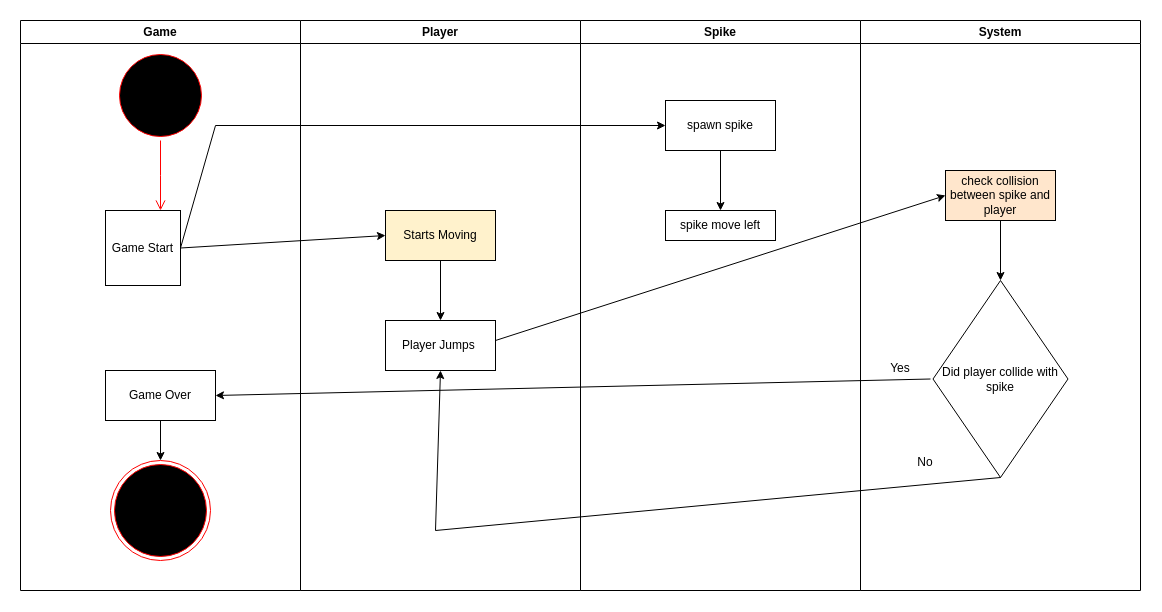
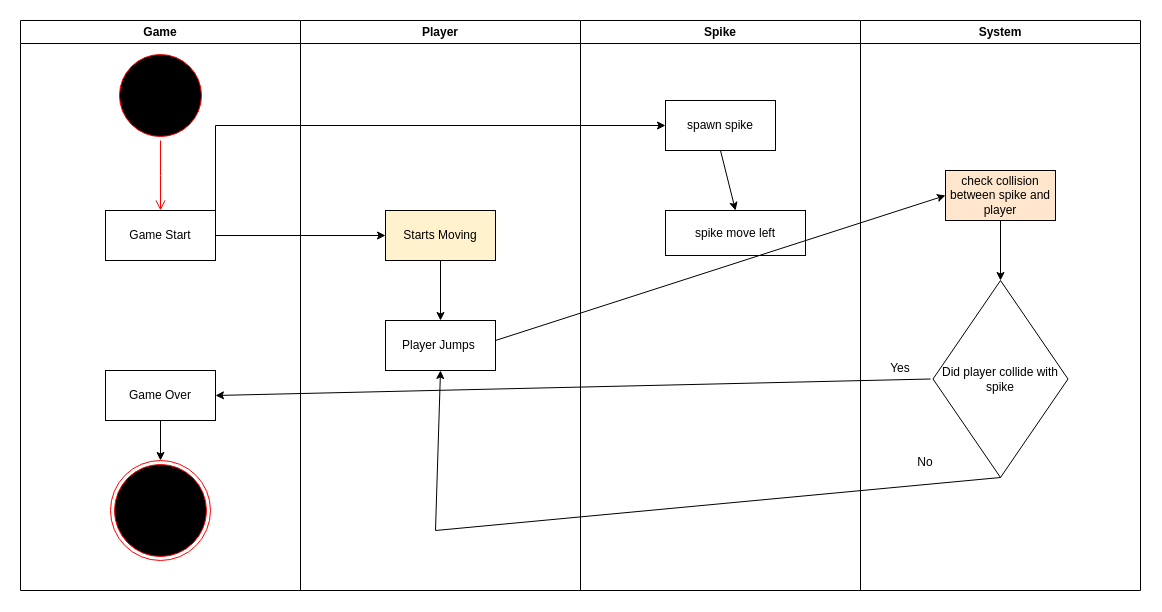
(721, 226) -> (736, 233)
(143, 248) -> (161, 236)
